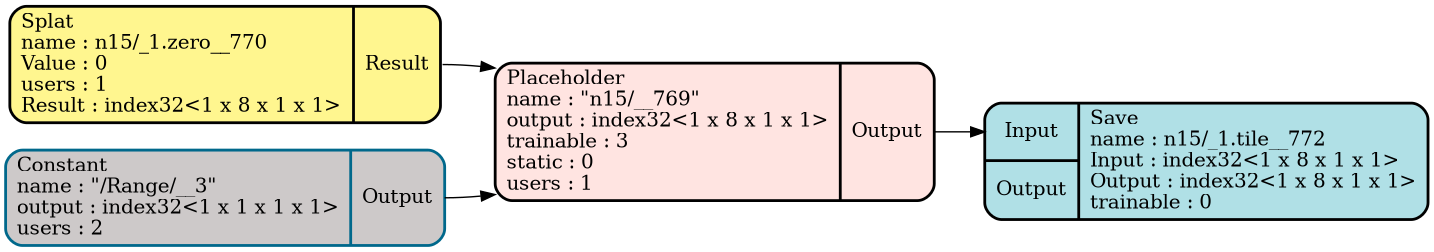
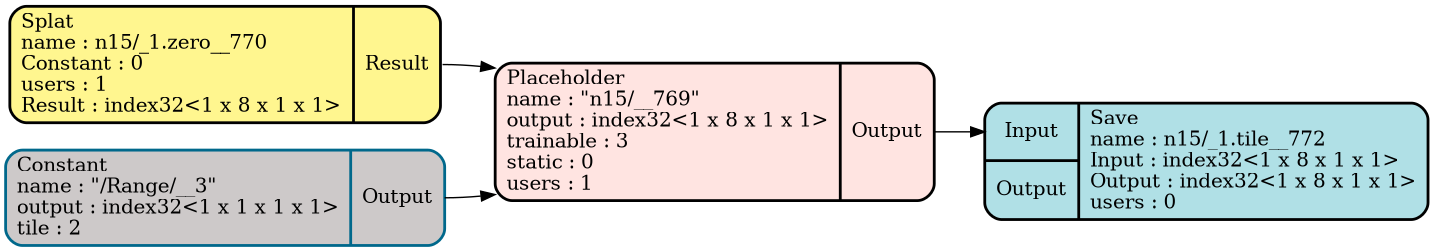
(65, 64) -> (83, 64)
(1152, 203) -> (1133, 203)
(60, 229) -> (49, 229)
